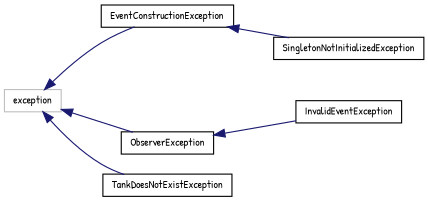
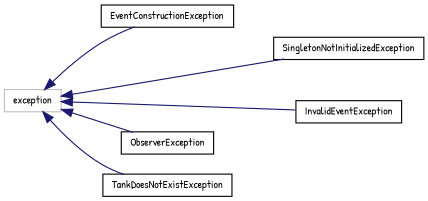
(264, 33) -> (178, 77)
(260, 127) -> (184, 106)
